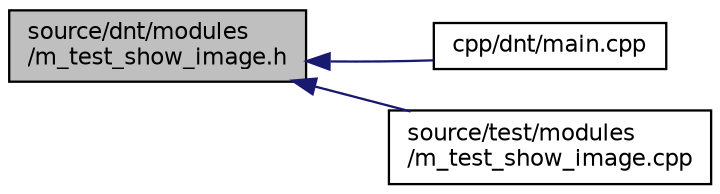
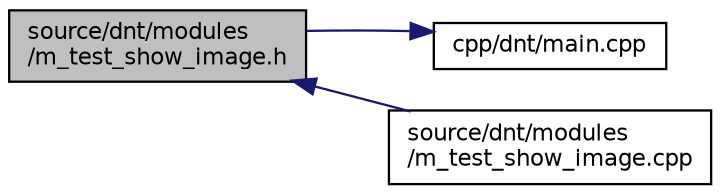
(382, 61) -> (358, 30)
(550, 147) -> (550, 147)
